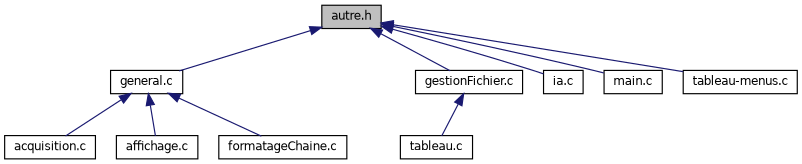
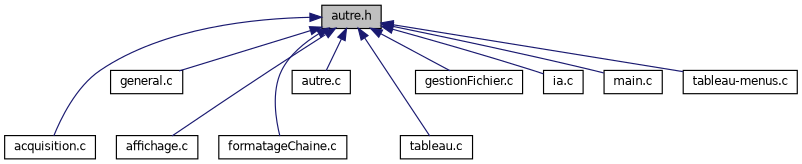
none -> (321, 82)
(220, 117) -> (279, 77)
(93, 118) -> (162, 41)
(450, 120) -> (397, 87)
(153, 121) -> (248, 85)
